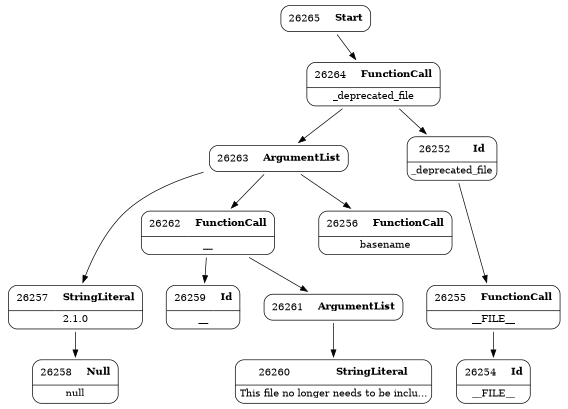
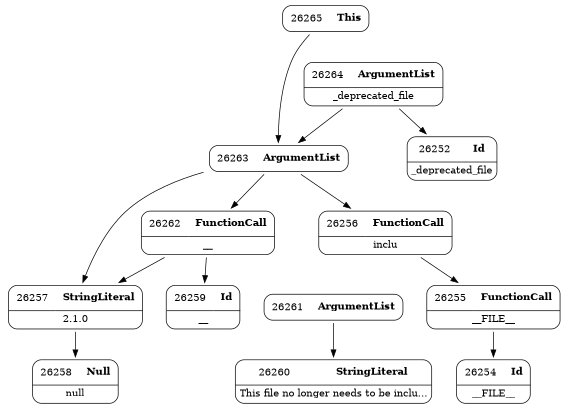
(349, 18) -> (349, 18)
(344, 44) -> (285, 82)
(397, 74) -> (397, 74)
(472, 229) -> (436, 268)
(385, 245) -> (385, 245)
(275, 273) -> (145, 268)
